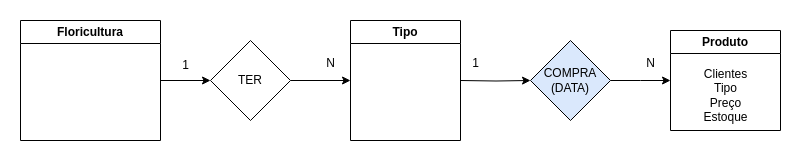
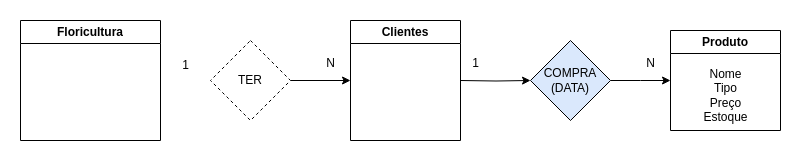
(406, 33) -> (406, 33)
(183, 81) -> none
(251, 81) -> (251, 81)
(726, 96) -> (726, 96)
